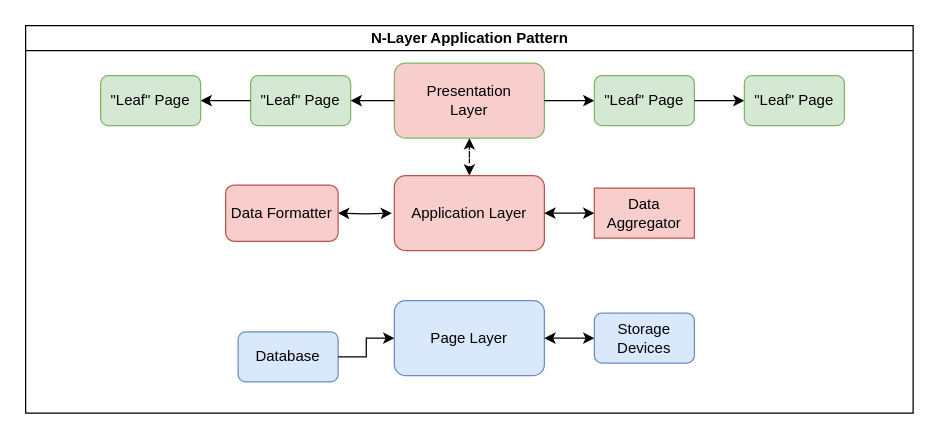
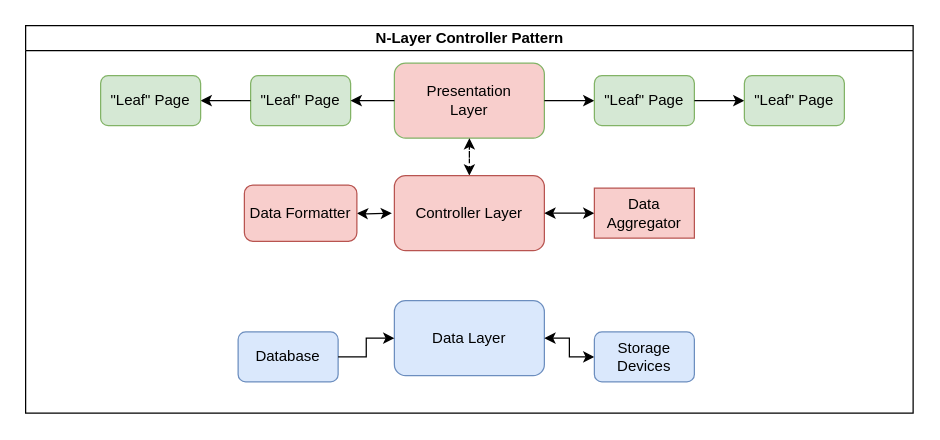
(470, 38) -> (470, 38)
(282, 213) -> (301, 213)
(469, 213) -> (469, 213)
(469, 338) -> (469, 338)
(644, 338) -> (644, 357)
